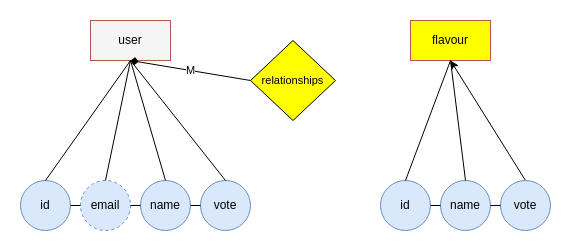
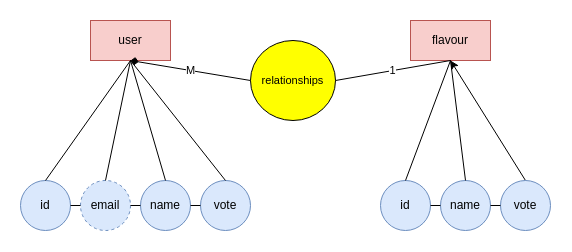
(131, 41) -> (131, 41)
(451, 41) -> (451, 41)
none -> (391, 71)
(293, 81) -> (293, 81)
